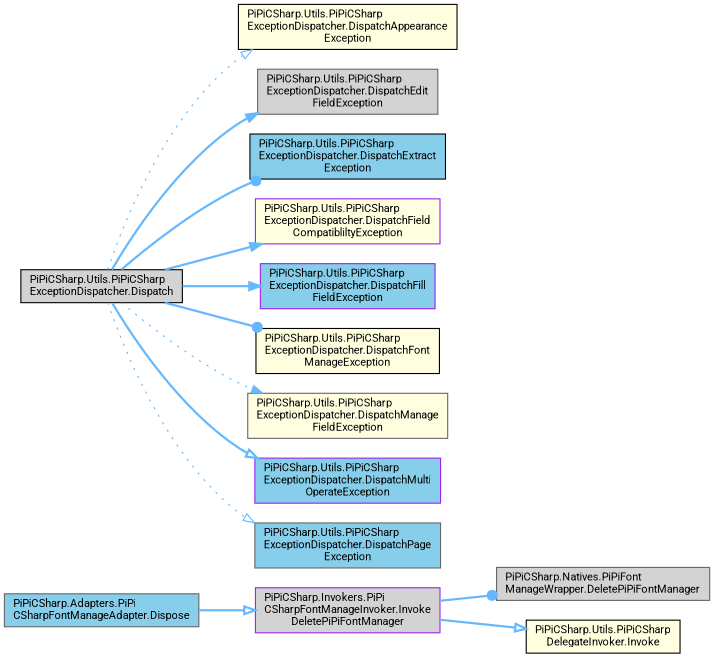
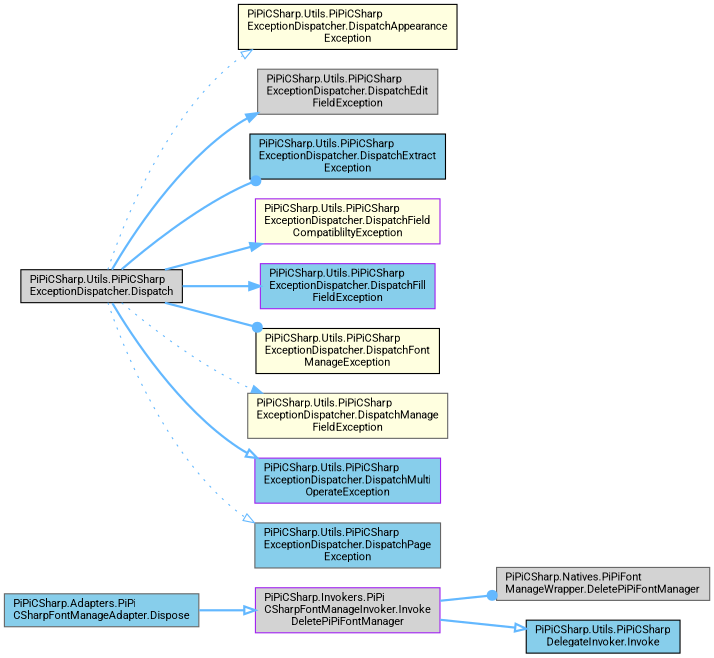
(603, 637) -> (603, 637)
